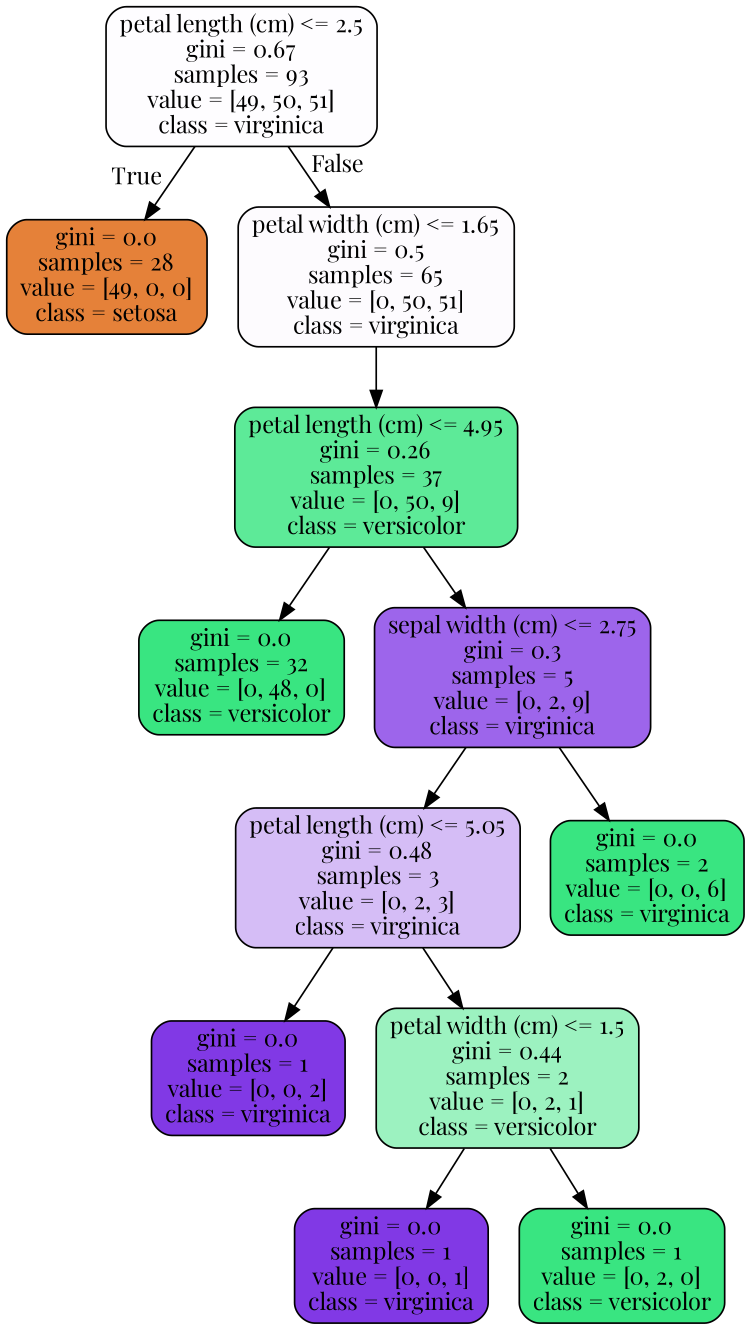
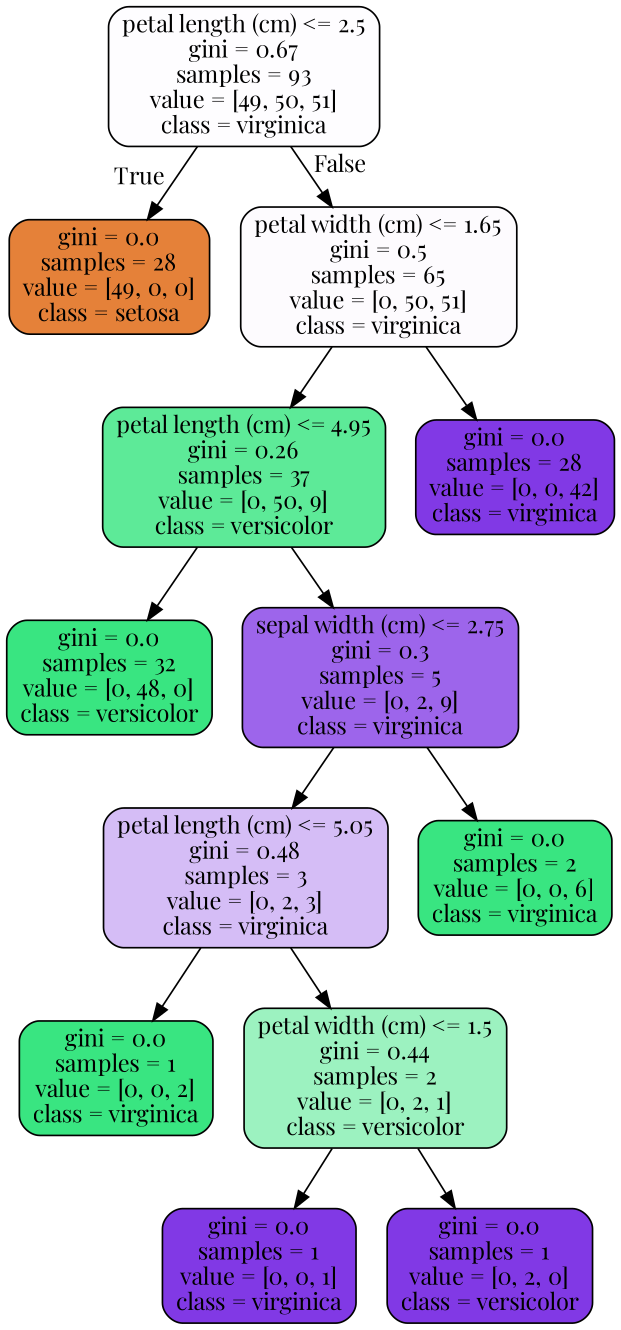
none -> (515, 477)
(248, 1078) -> (116, 1078)
(622, 1266) -> (490, 1266)
